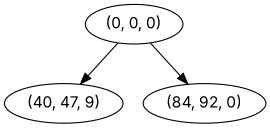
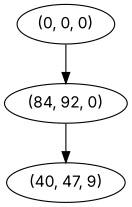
(103, 59) -> (66, 138)
